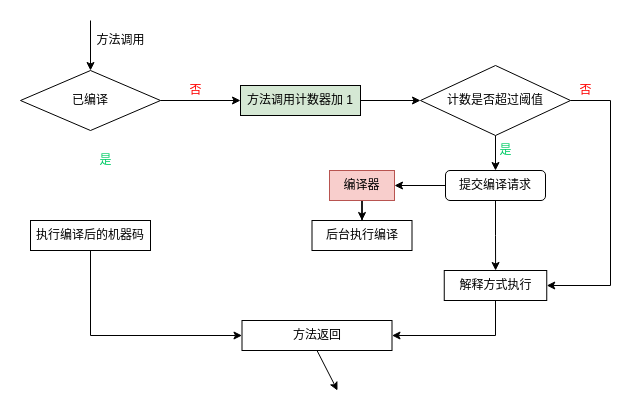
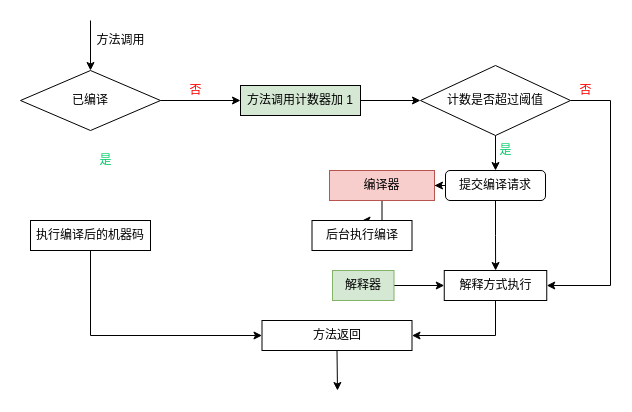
(362, 186) -> (382, 186)
none -> (363, 286)
none -> (415, 286)
(317, 336) -> (337, 336)
